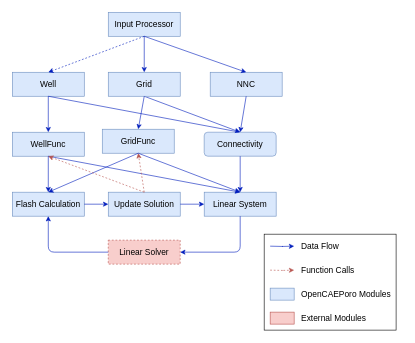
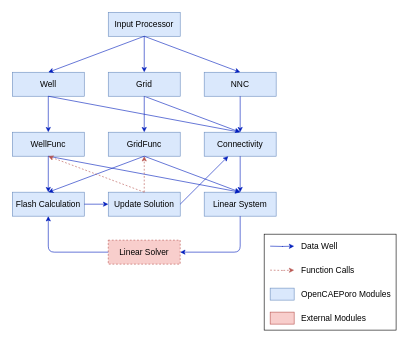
(97, 54) -> (97, 54)
(246, 84) -> (240, 84)
(138, 141) -> (144, 144)
(240, 144) -> (240, 144)
(198, 204) -> (224, 160)
(318, 246) -> (317, 246)
